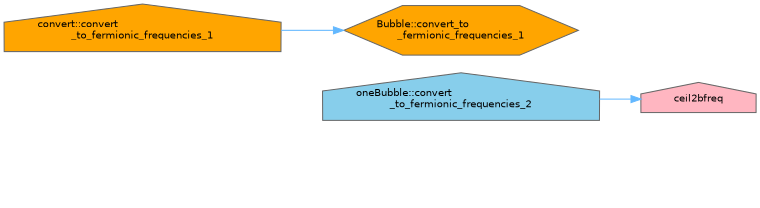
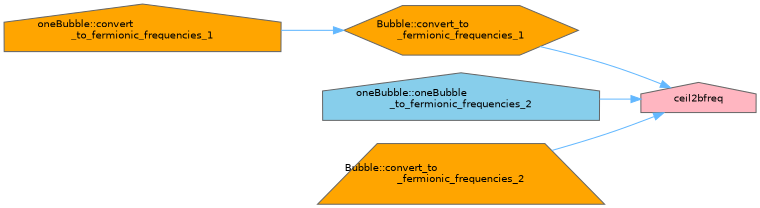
(143, 30) -> (143, 30)
none -> (601, 63)
(461, 99) -> (461, 99)
none -> (461, 174)
